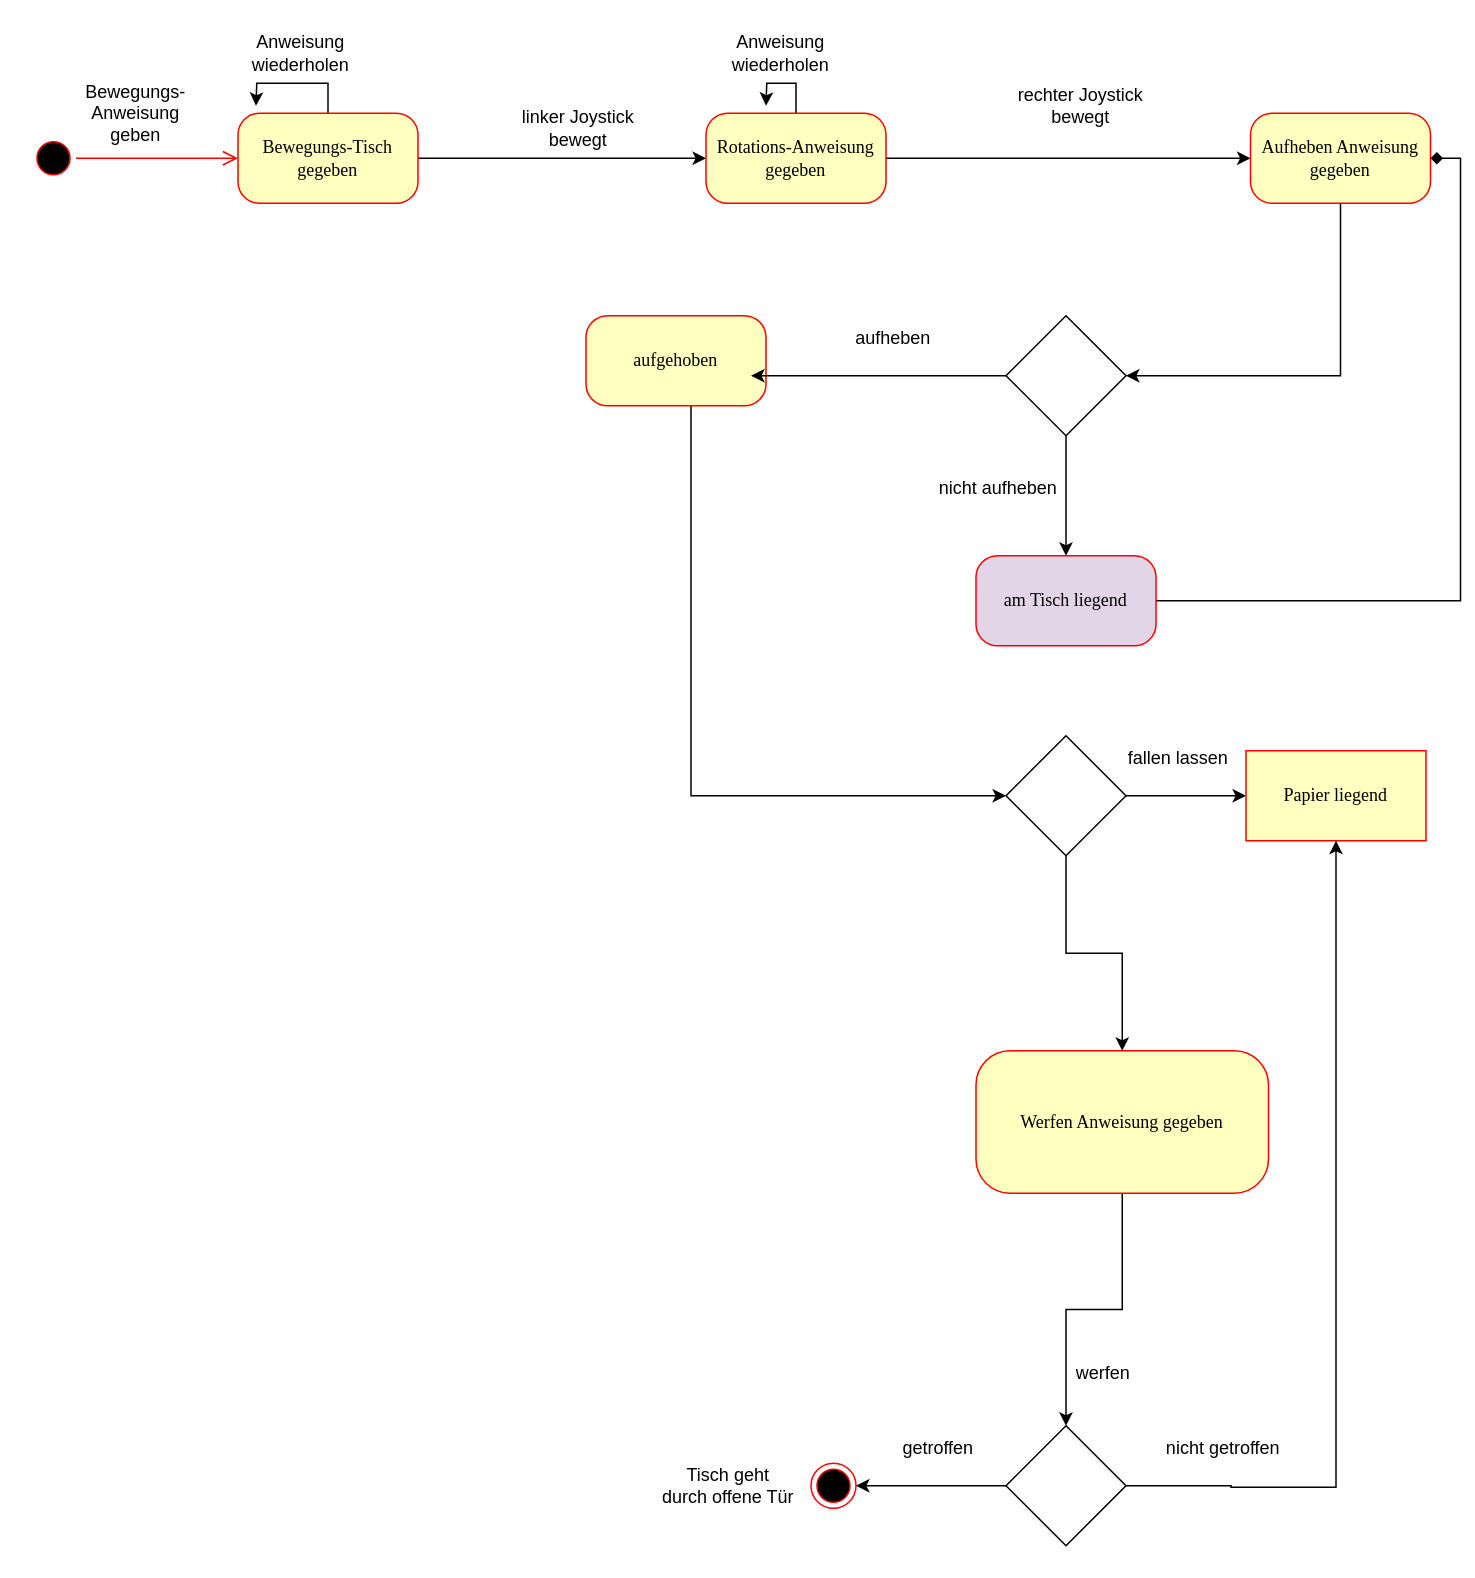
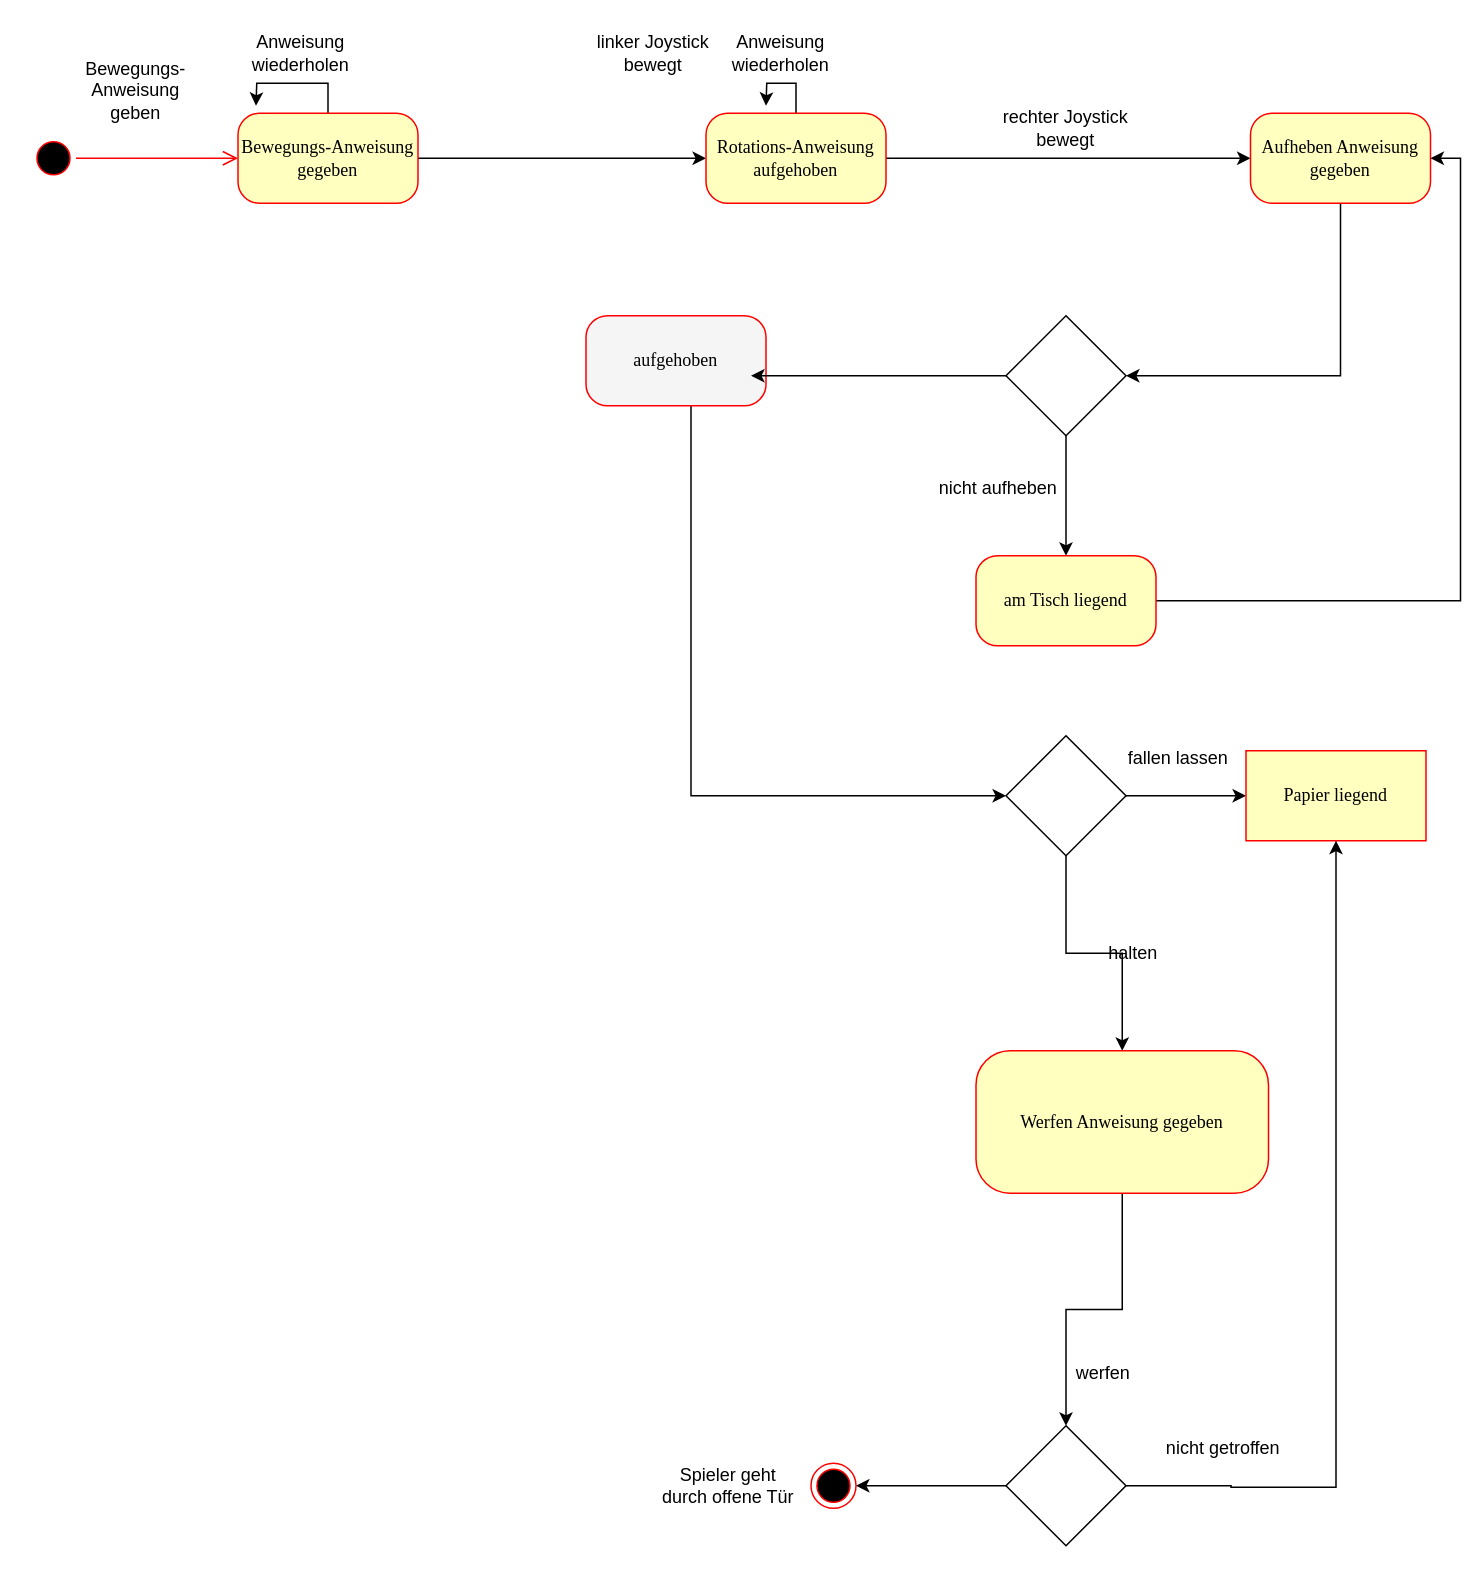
(1081, 106) -> (1066, 128)
(136, 113) -> (136, 91)
(578, 128) -> (653, 53)
(328, 158) -> (328, 158)
(796, 158) -> (796, 158)
(1443, 158) -> (1442, 158)
(893, 338) -> none
(676, 361) -> (676, 361)
(1066, 601) -> (1066, 601)
none -> (1133, 953)
(938, 1448) -> none
(728, 1486) -> (728, 1486)
